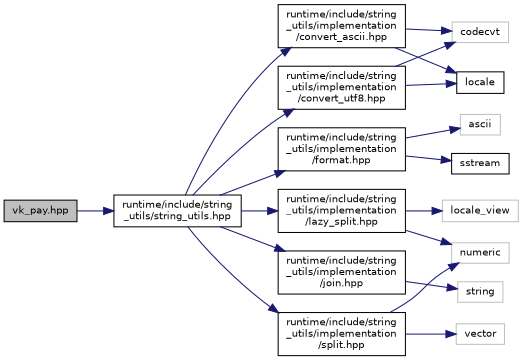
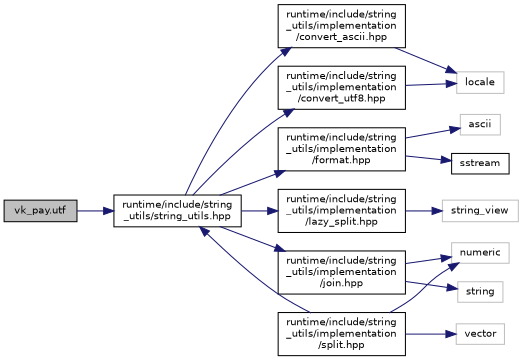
(480, 32) -> none
(480, 83) -> (480, 83)
(41, 211) -> (41, 211)
(480, 211) -> (480, 211)
(424, 236) -> (423, 261)
(226, 269) -> (256, 277)
